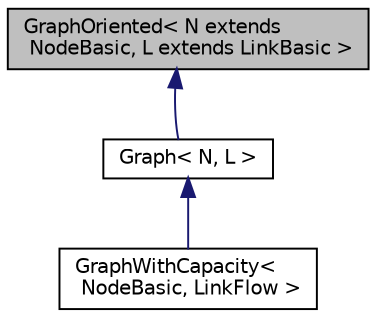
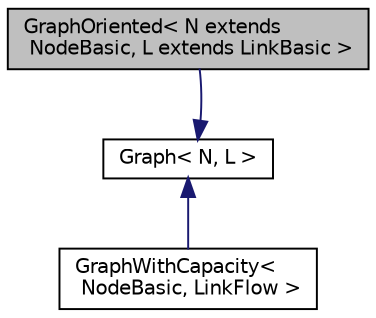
(175, 114) -> (201, 95)
